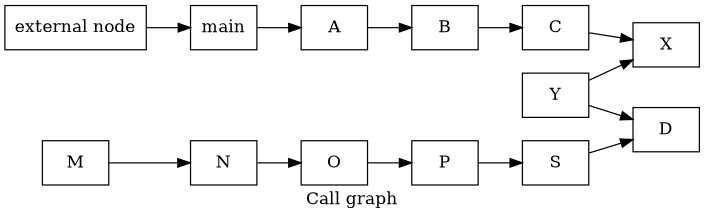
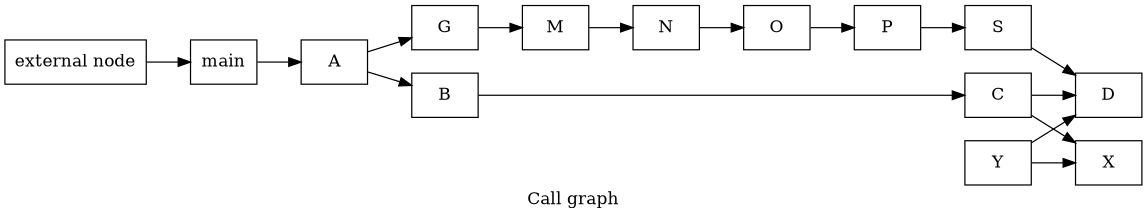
none -> (445, 28)
none -> (1047, 95)
